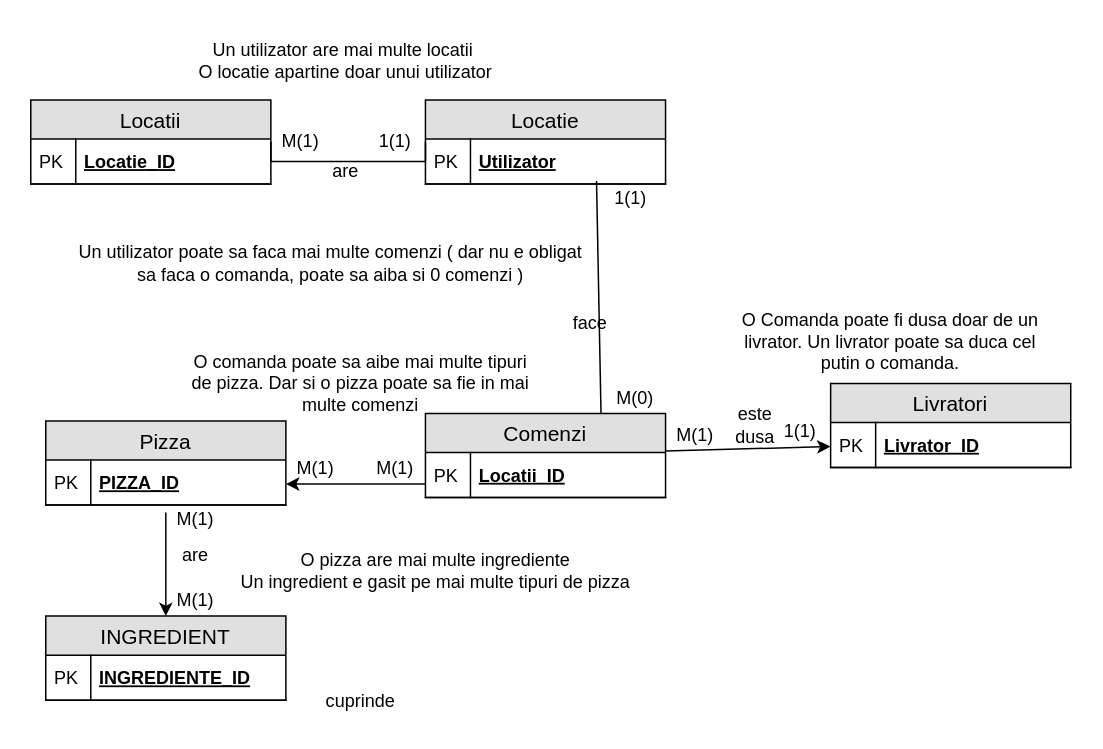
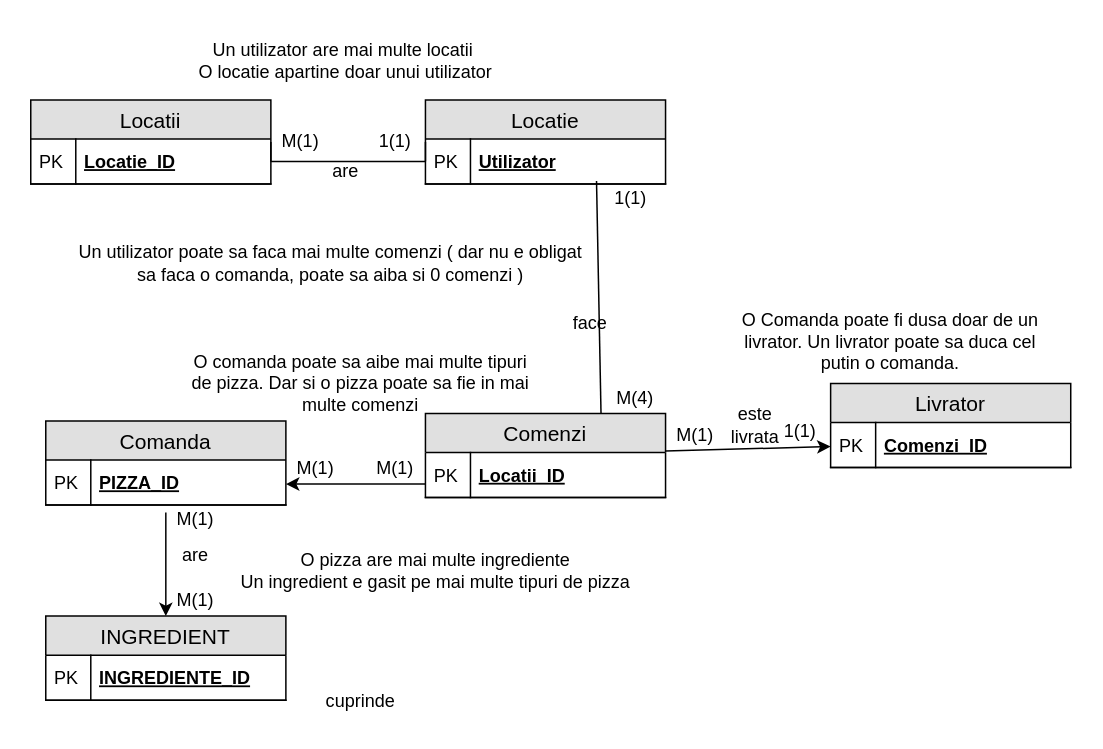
(635, 398) -> (635, 398)
(950, 404) -> (950, 404)
(755, 425) -> (755, 425)
(165, 442) -> (165, 442)
(937, 446) -> (932, 446)
